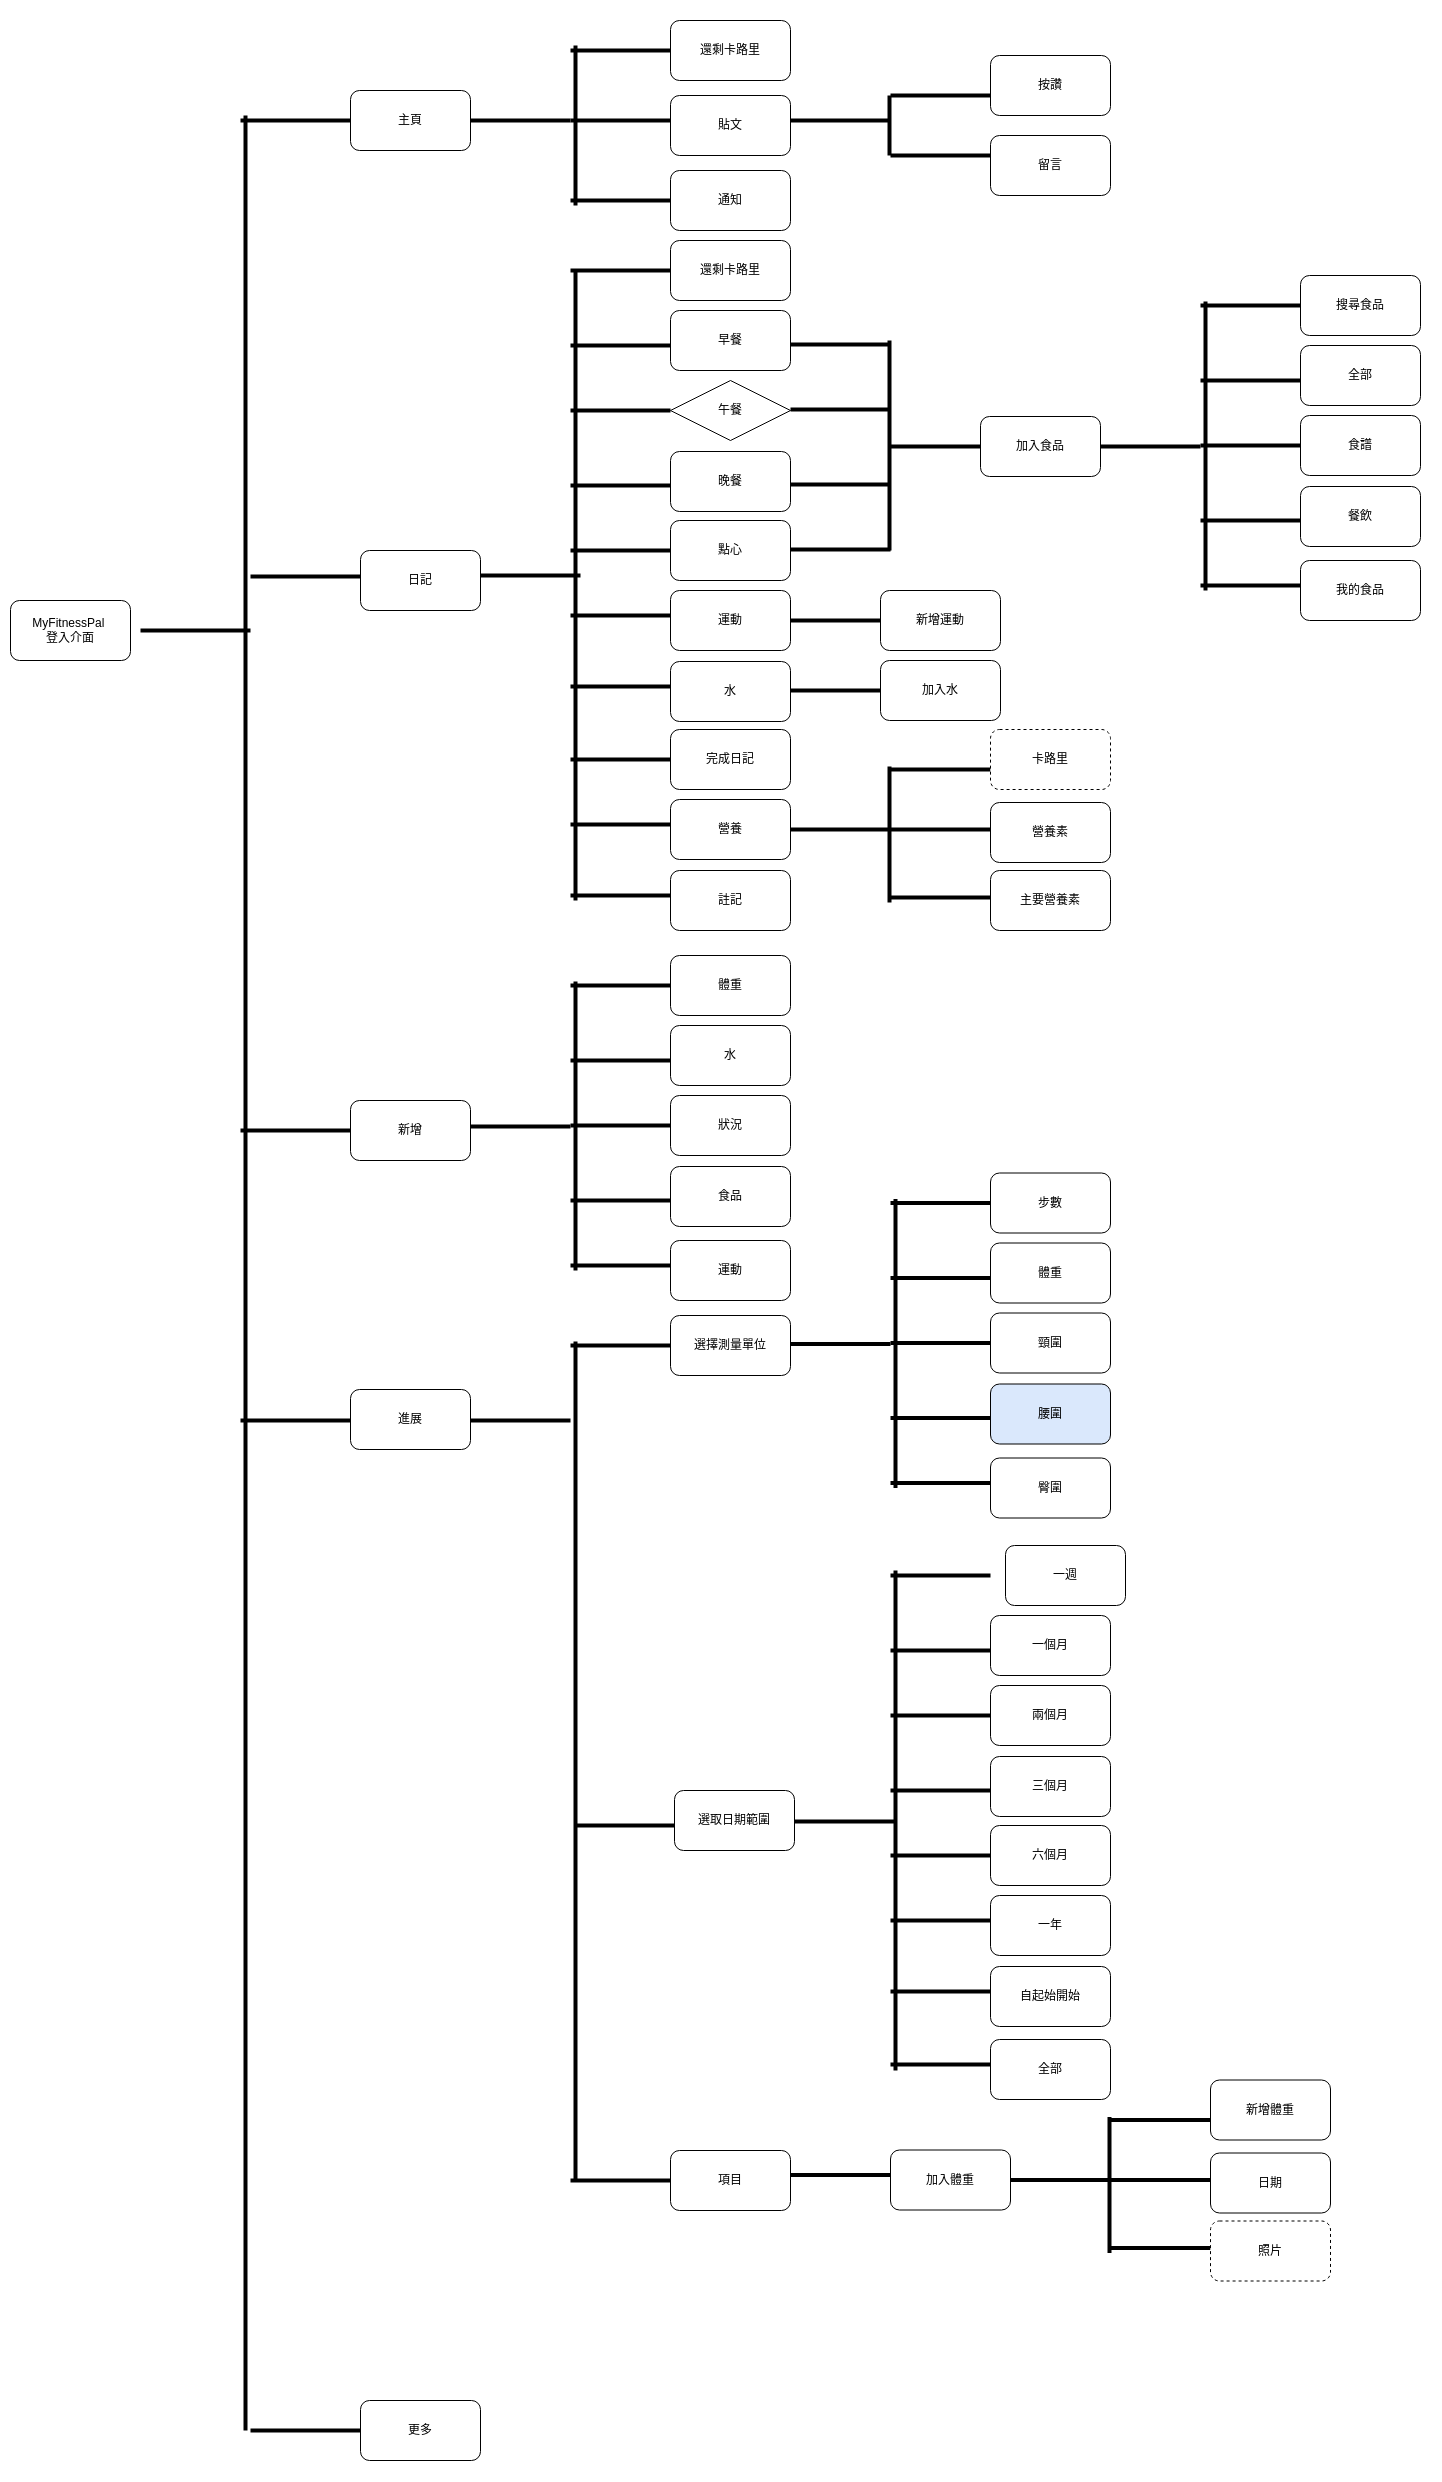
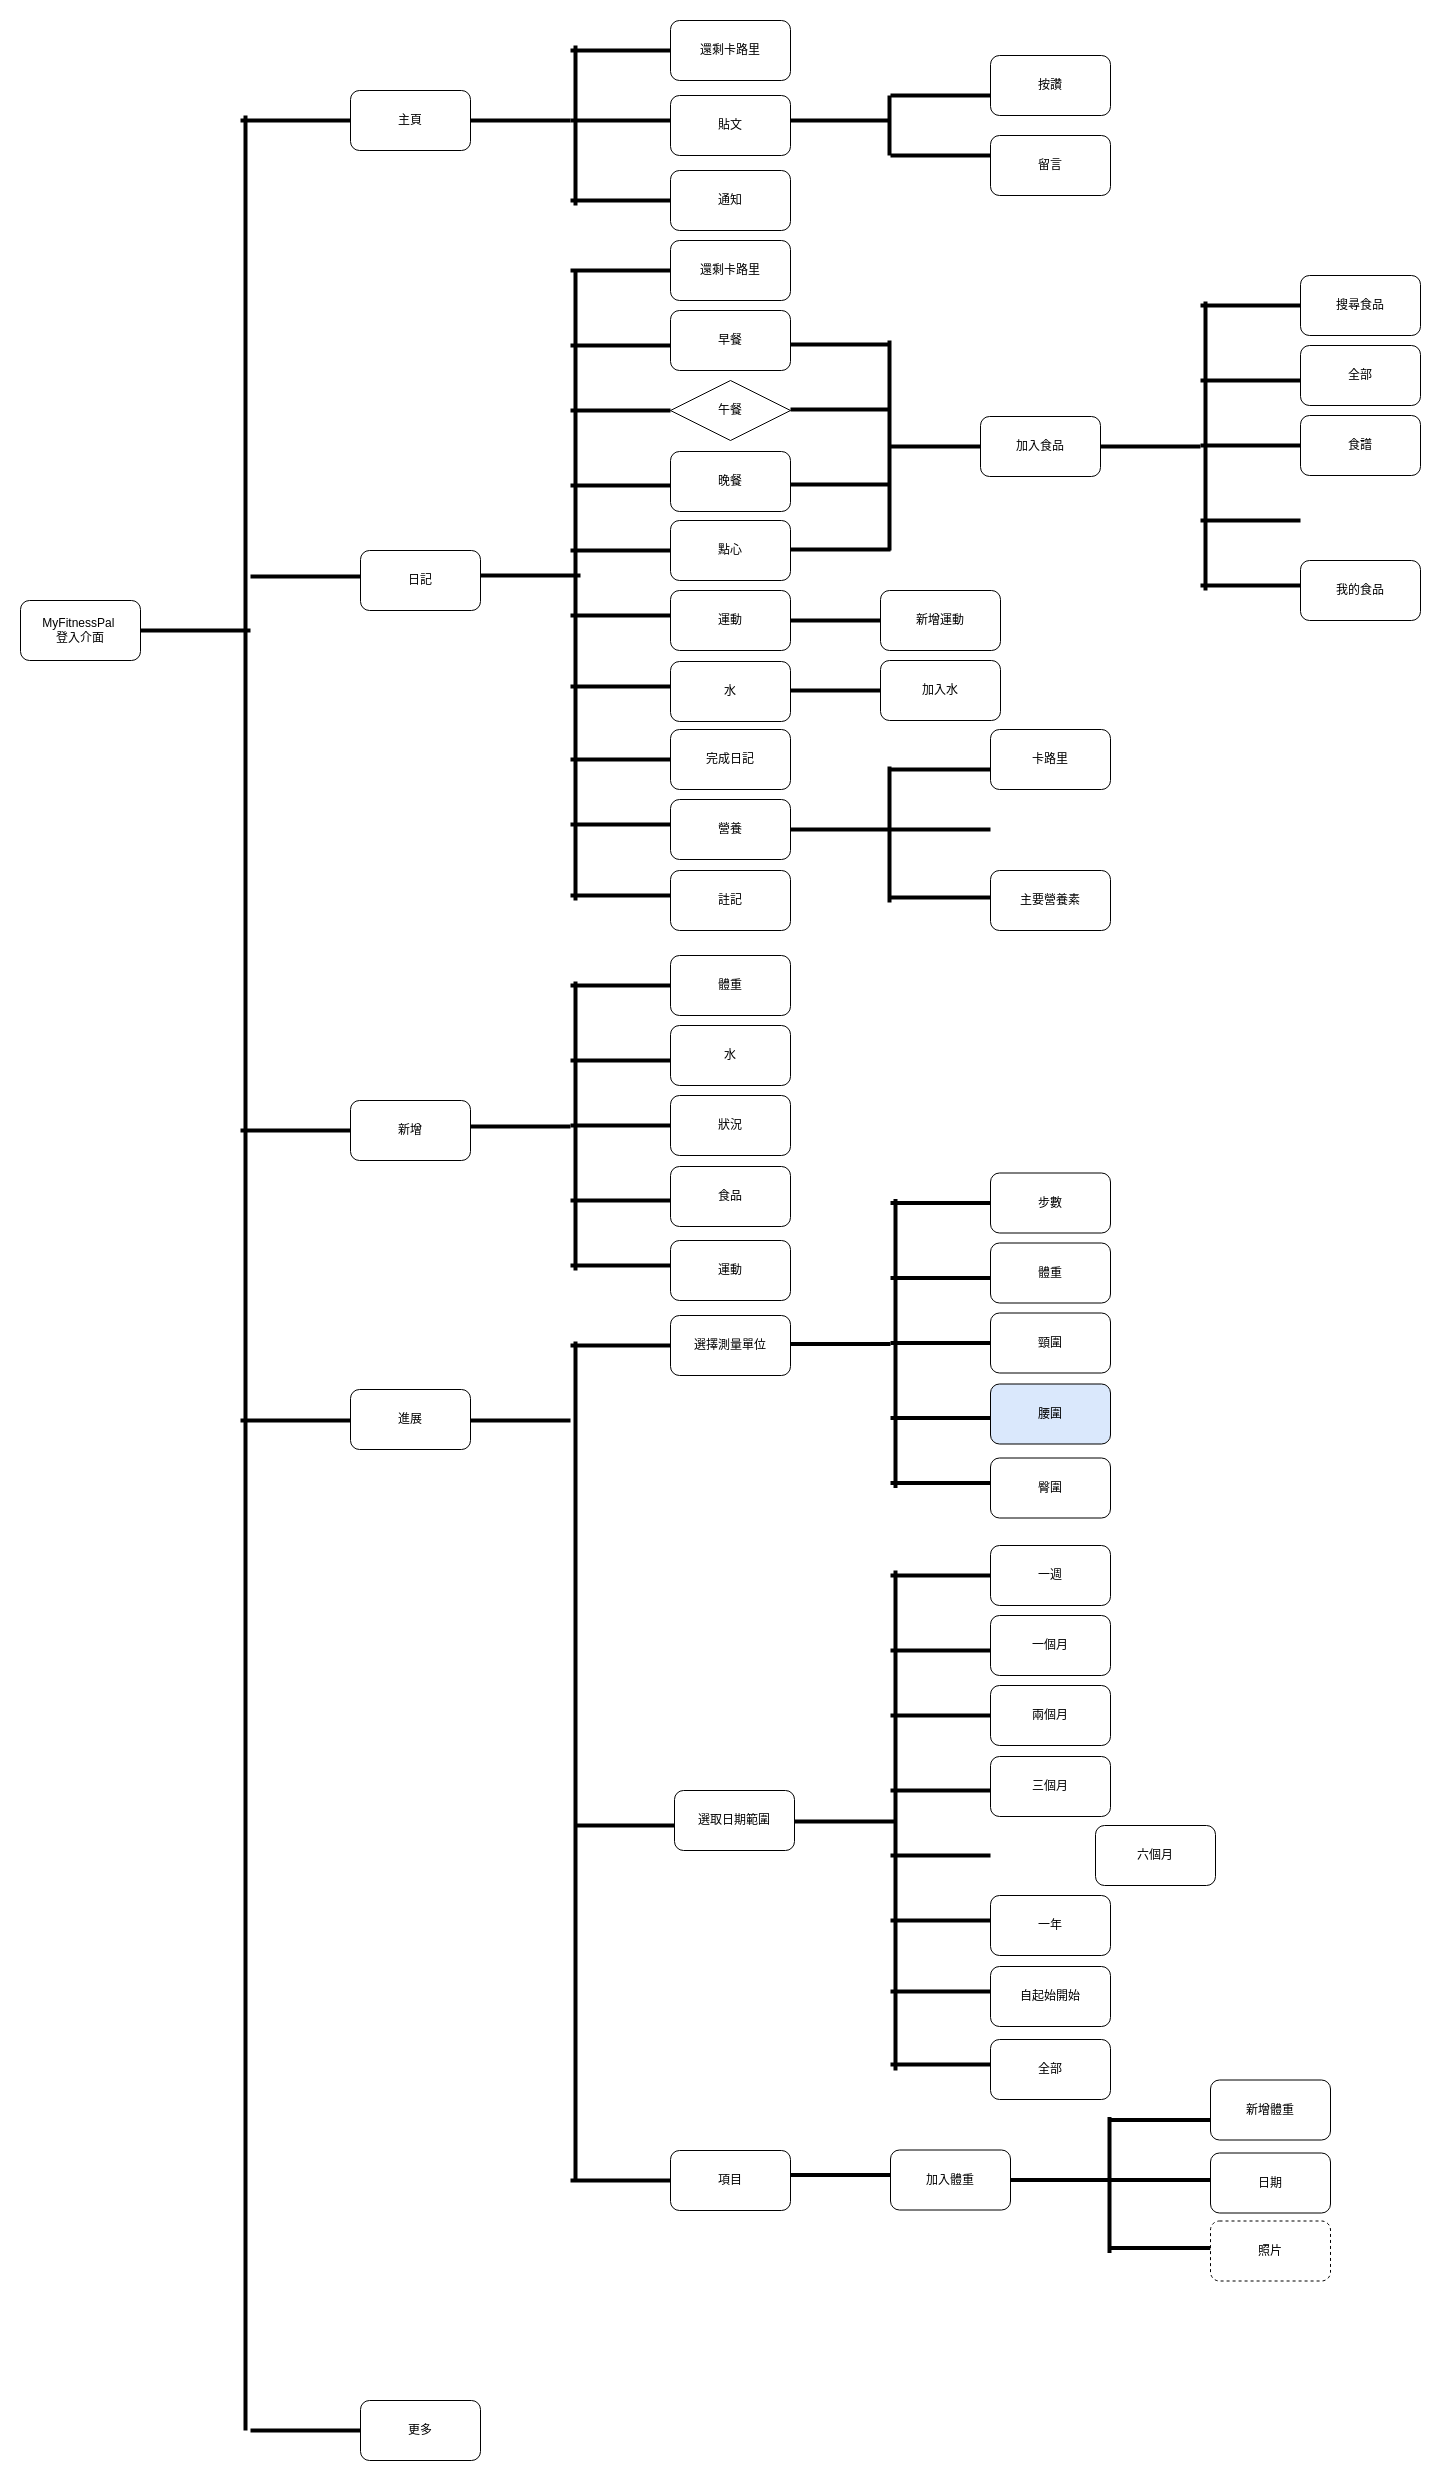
(1361, 517) -> none
(71, 631) -> (81, 631)
(1051, 760) -> (1051, 760)
(1051, 833) -> none
(1066, 1576) -> (1051, 1576)
(1051, 1856) -> (1156, 1856)
